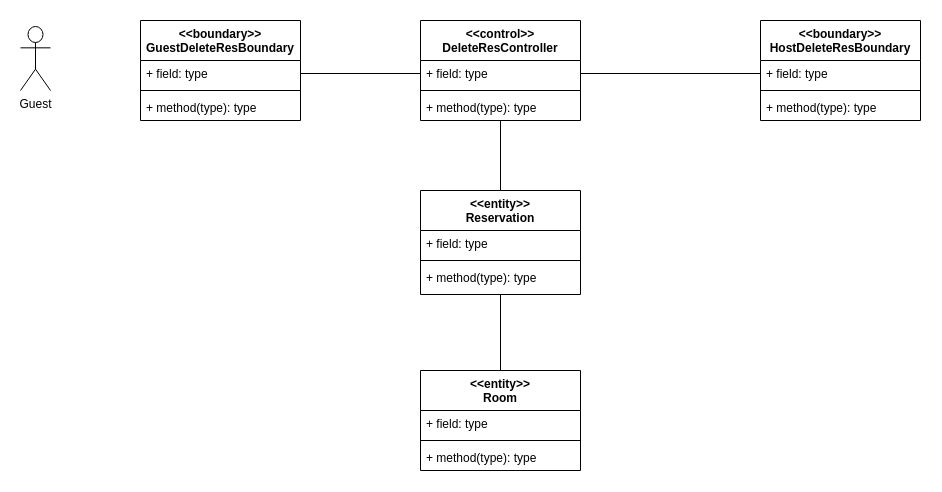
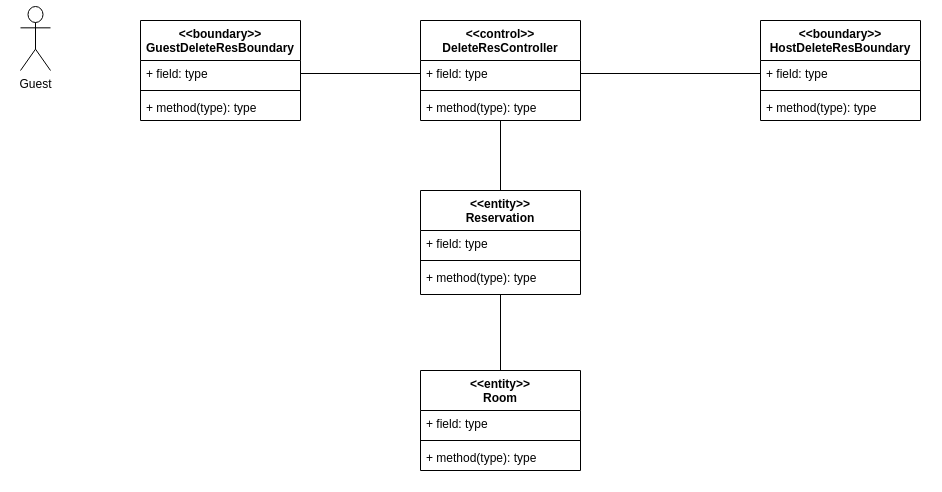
(36, 59) -> (36, 39)
